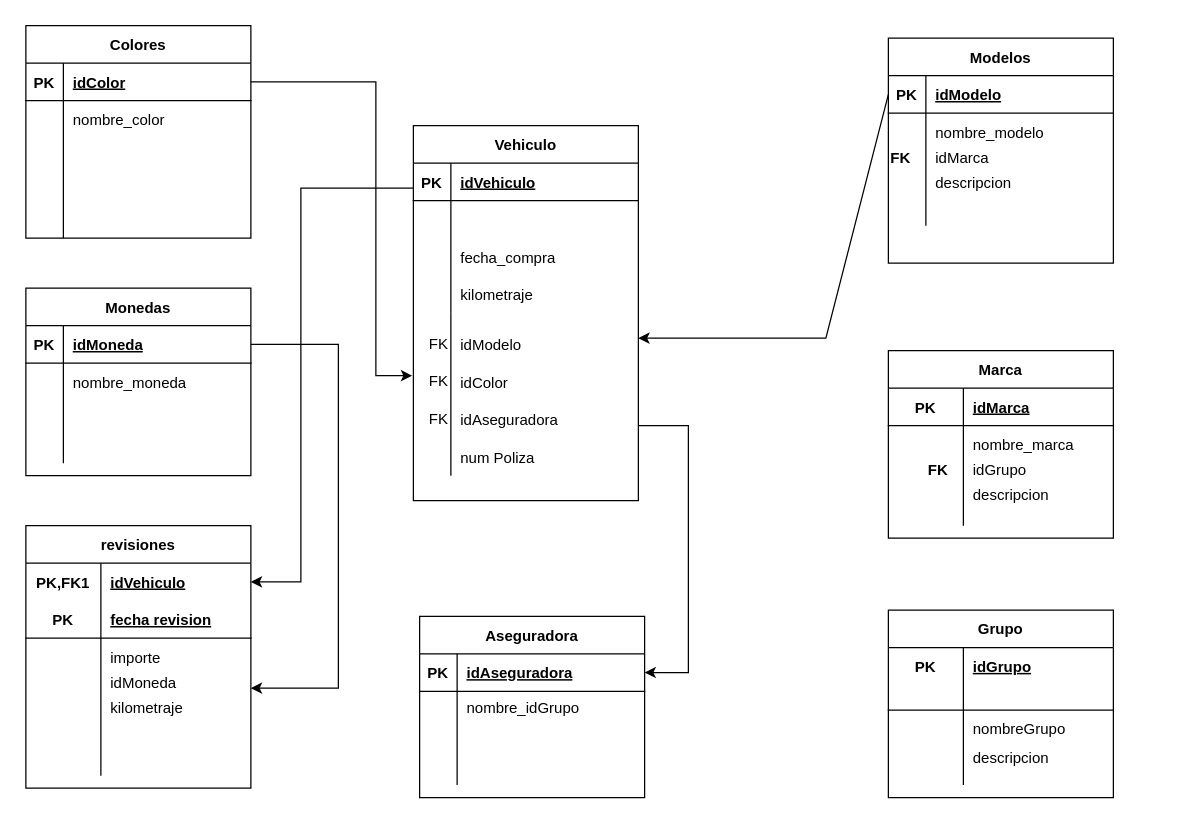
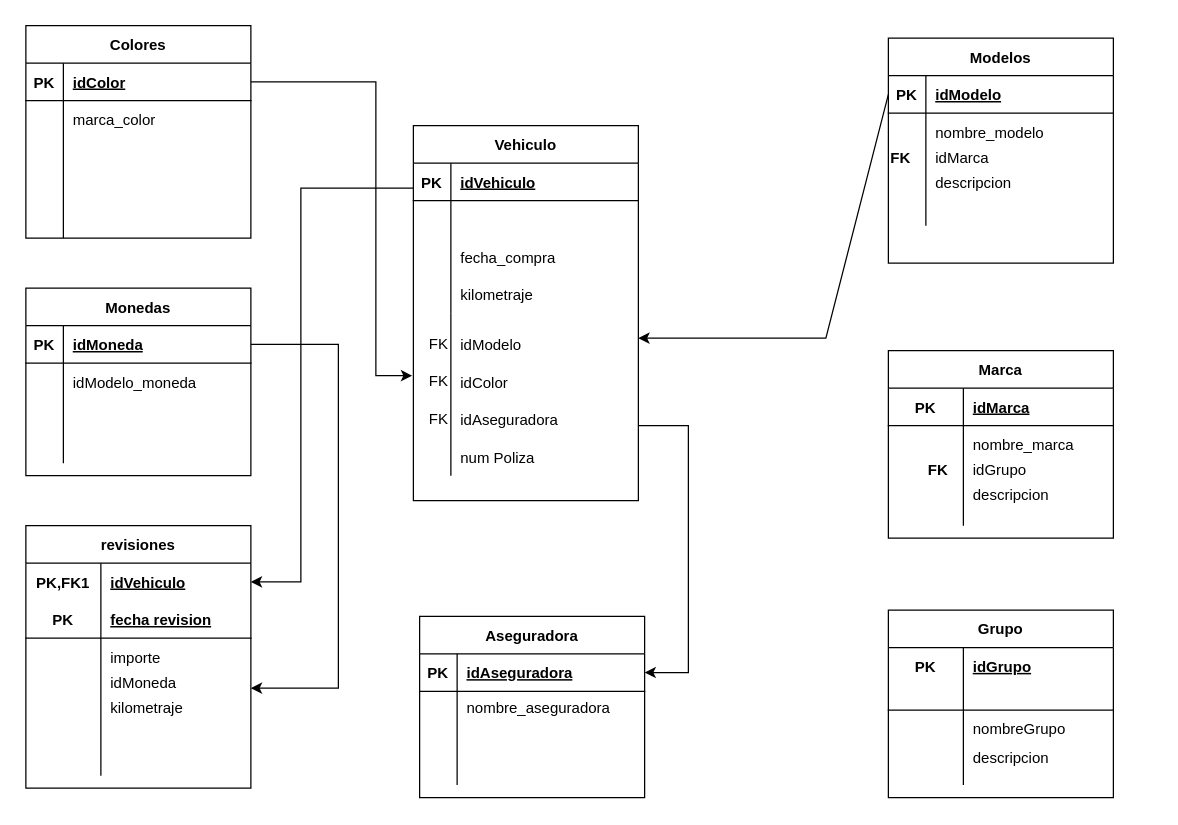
(121, 120) -> (117, 120)
(127, 383) -> (132, 383)
(523, 708) -> (542, 708)
